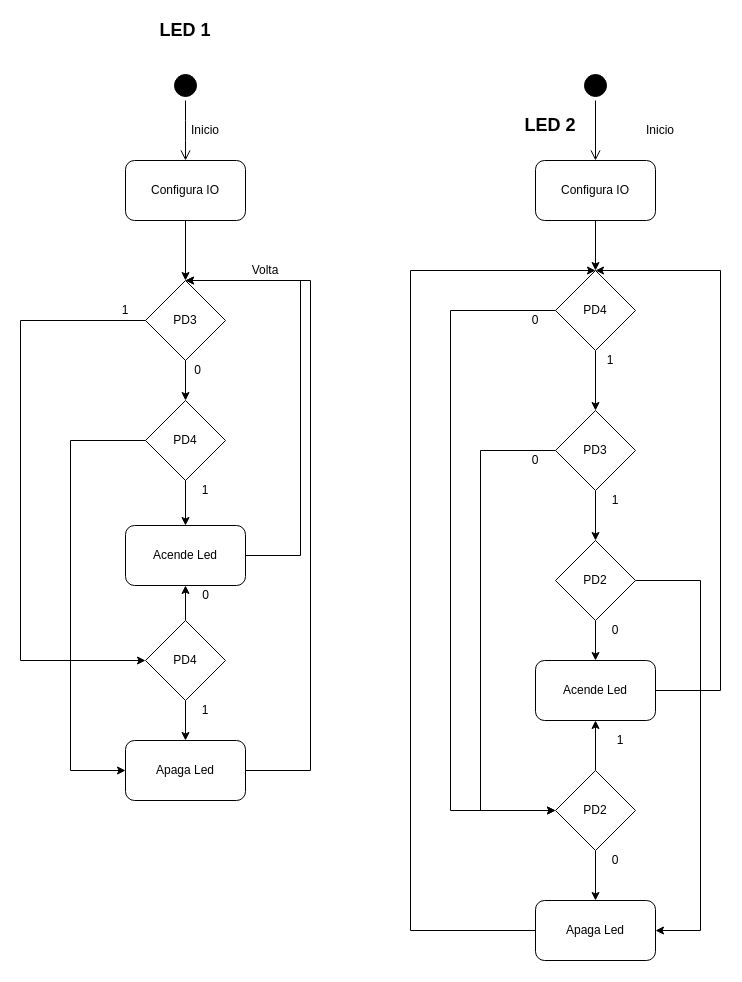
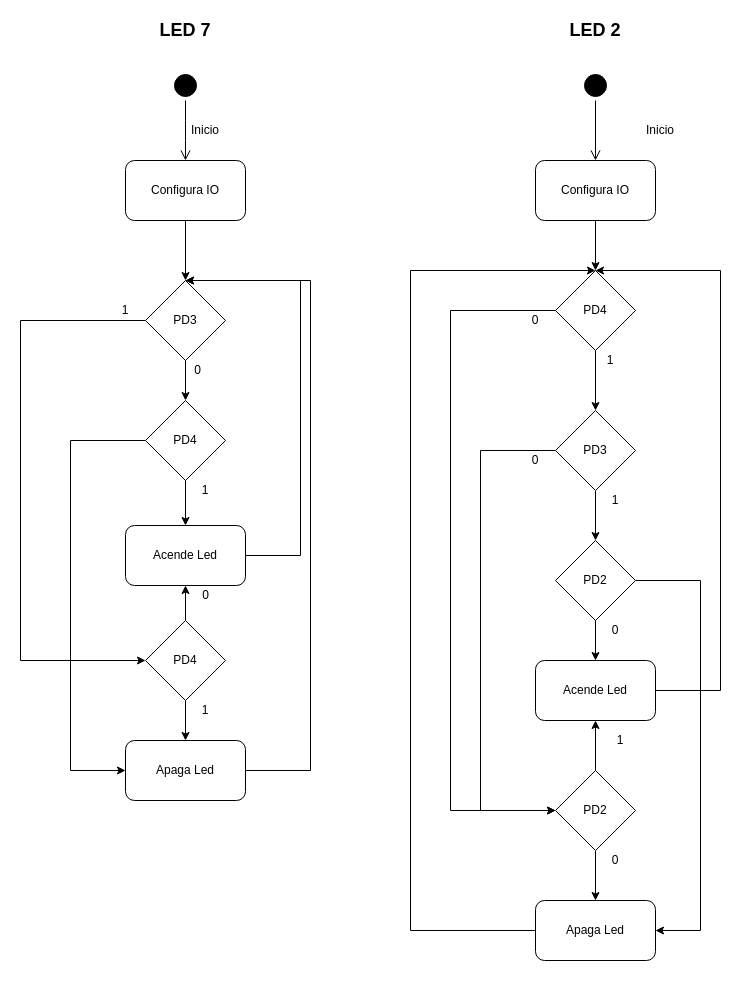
(186, 31) -> (186, 31)
(551, 126) -> (596, 31)
(266, 271) -> none
